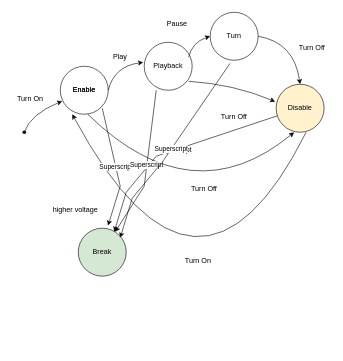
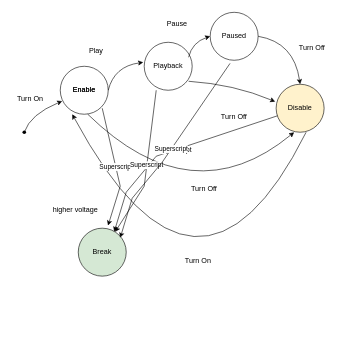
(234, 36) -> (234, 36)
(120, 57) -> (96, 51)
